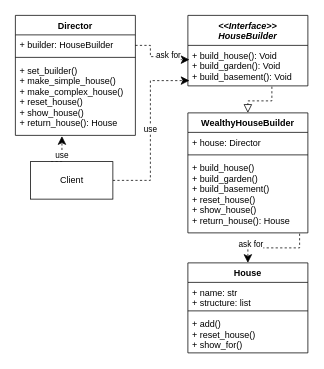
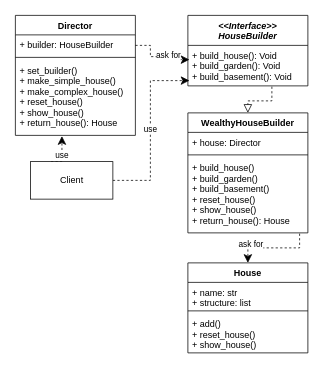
(210, 324) -> (210, 324)
